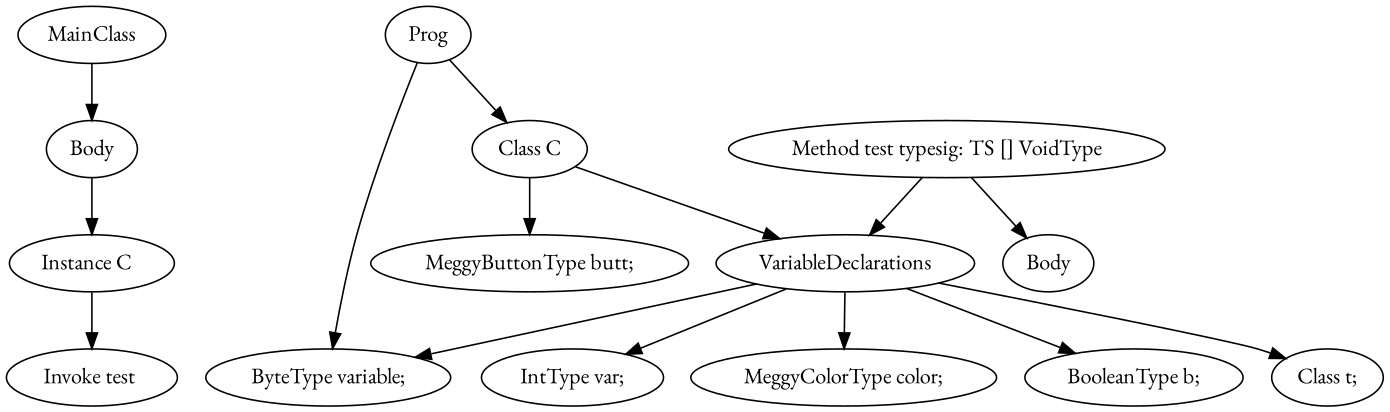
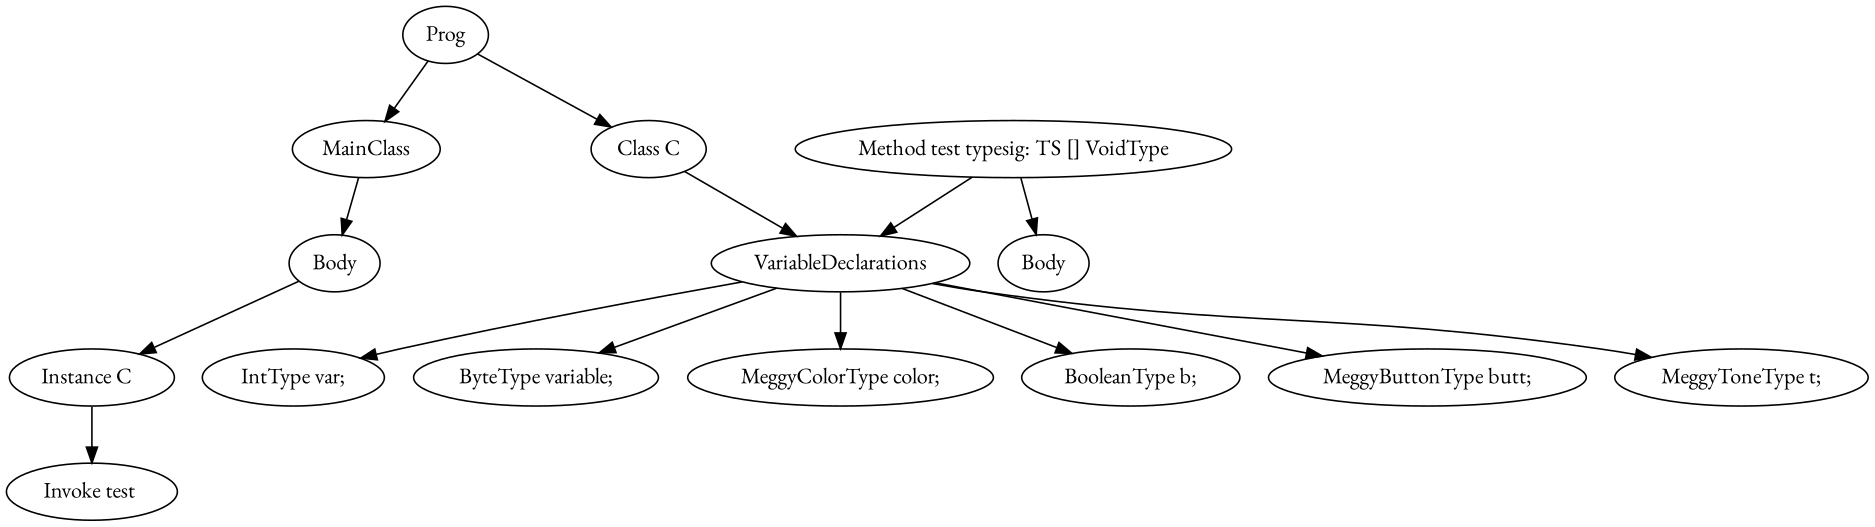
(369, 195) -> (411, 85)
(530, 198) -> (1121, 318)
(1327, 377) -> (1741, 377)
